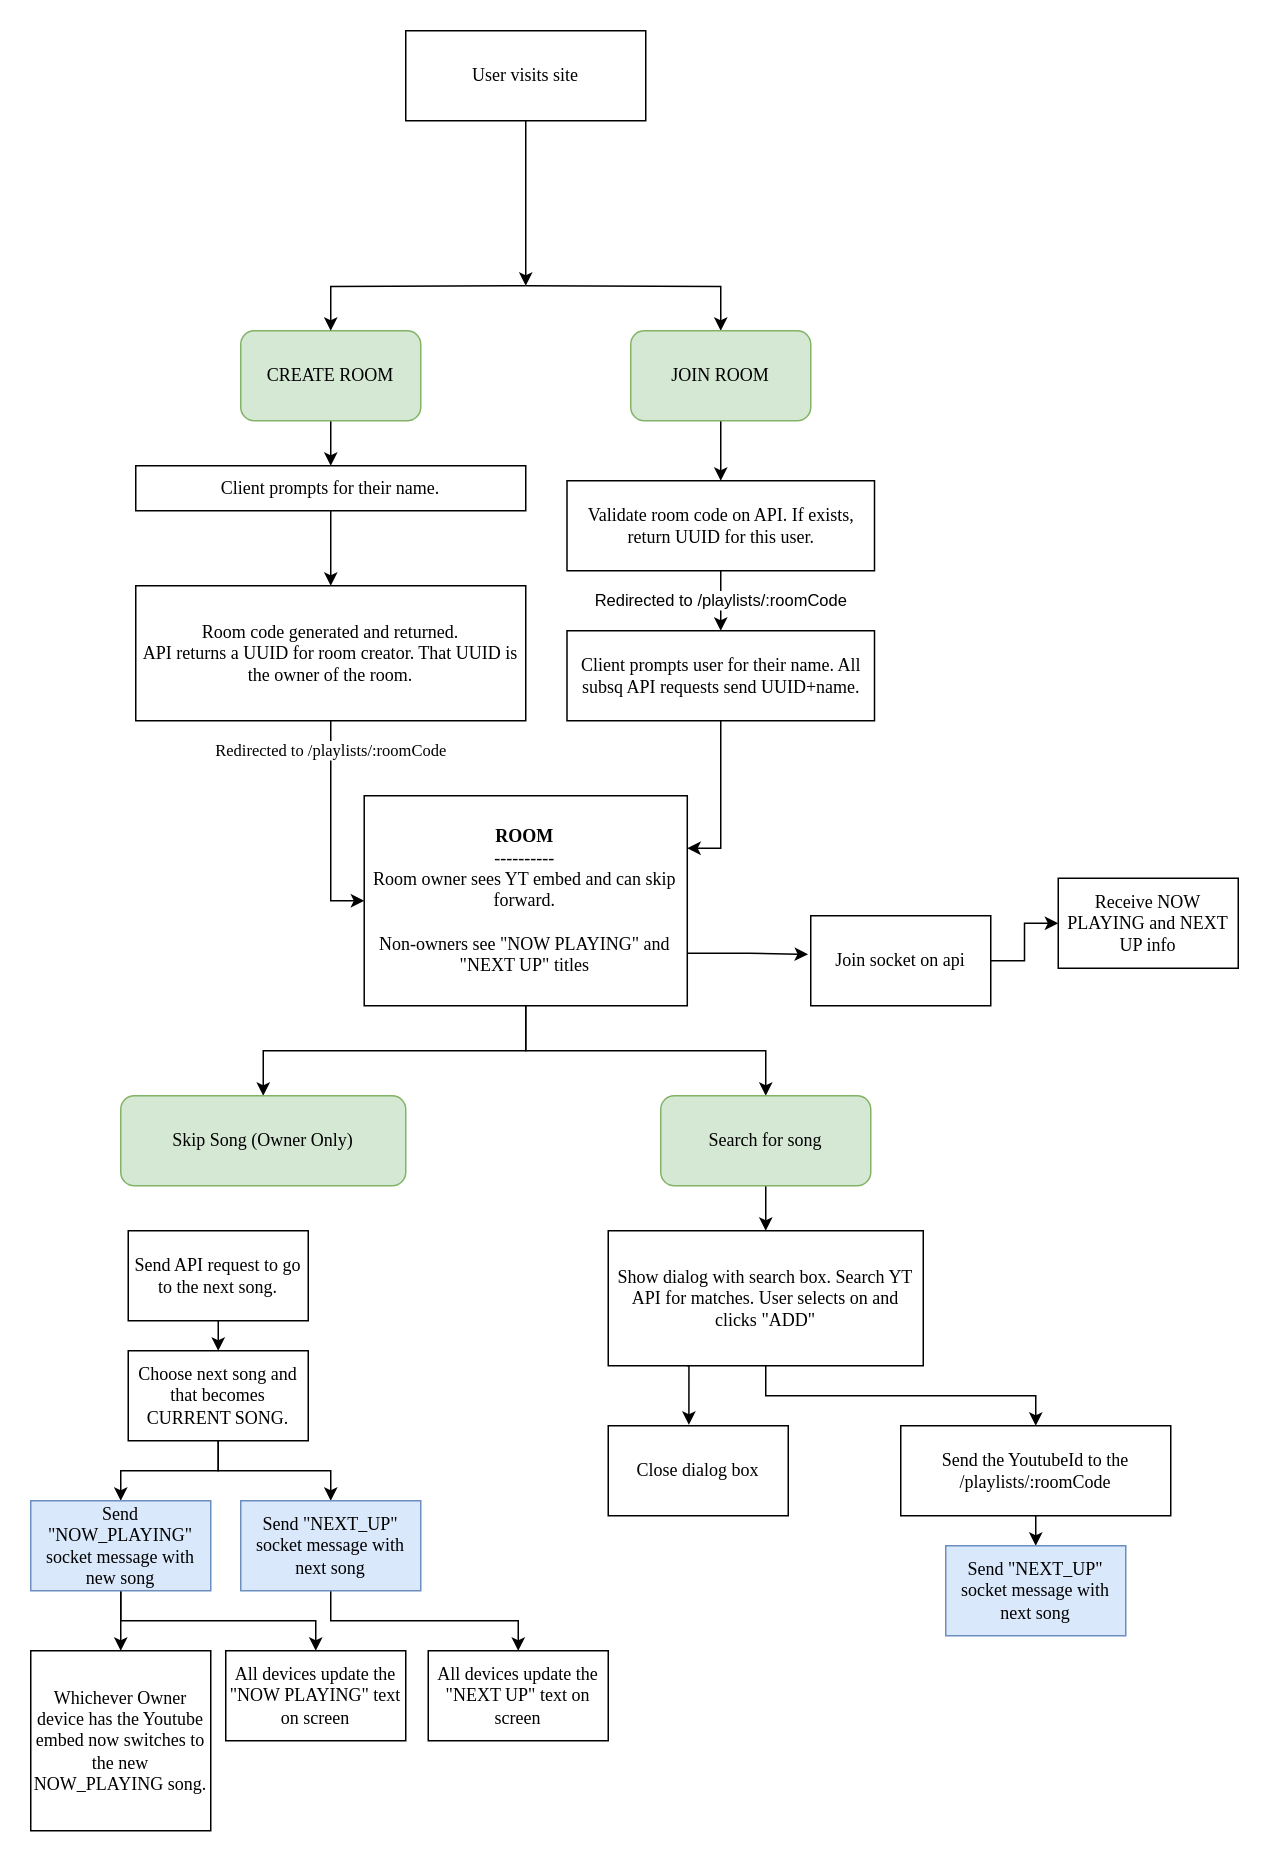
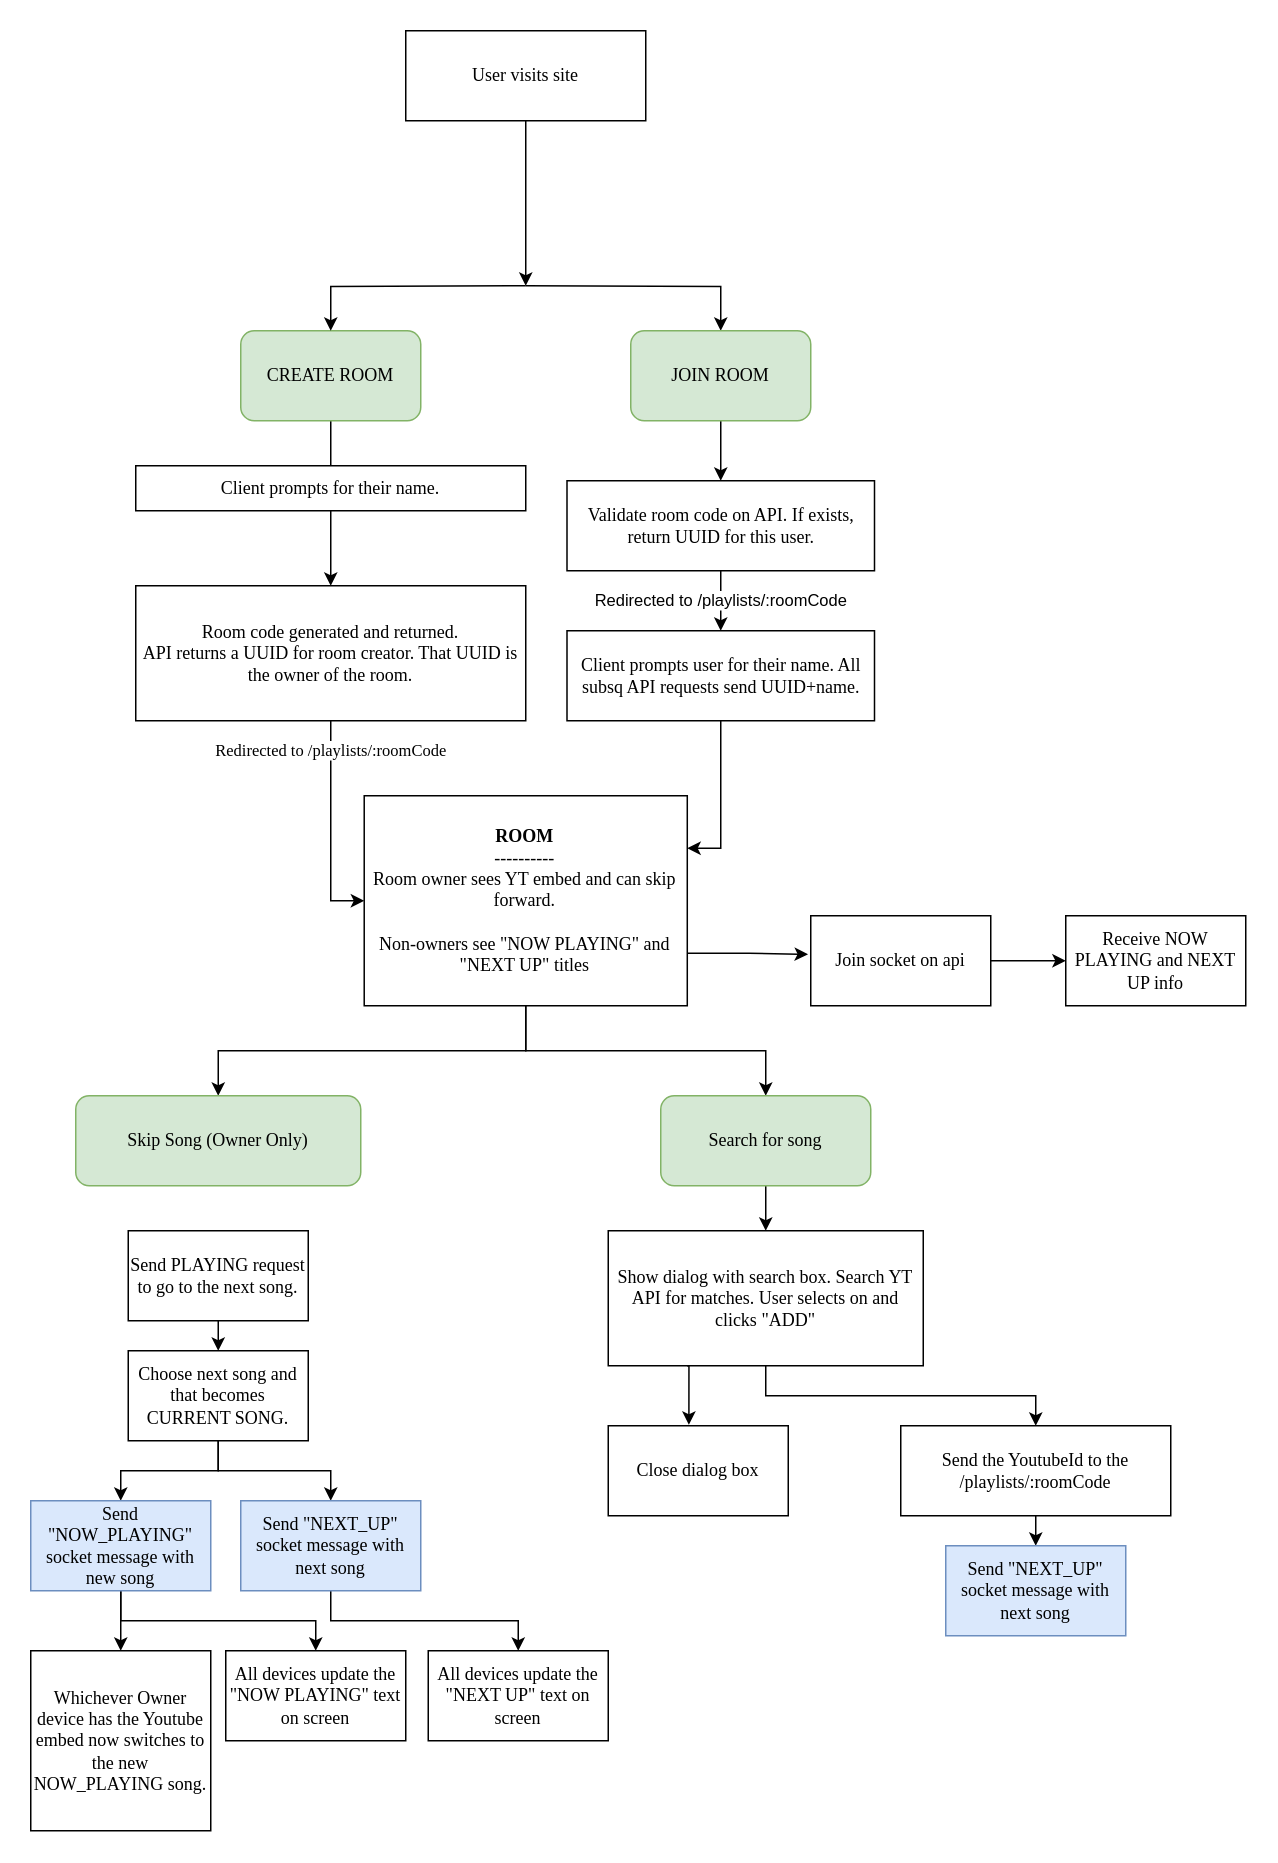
(331, 454) -> (331, 458)
(1148, 923) -> (1156, 961)
(263, 1141) -> (218, 1141)
(218, 1276) -> (218, 1276)
